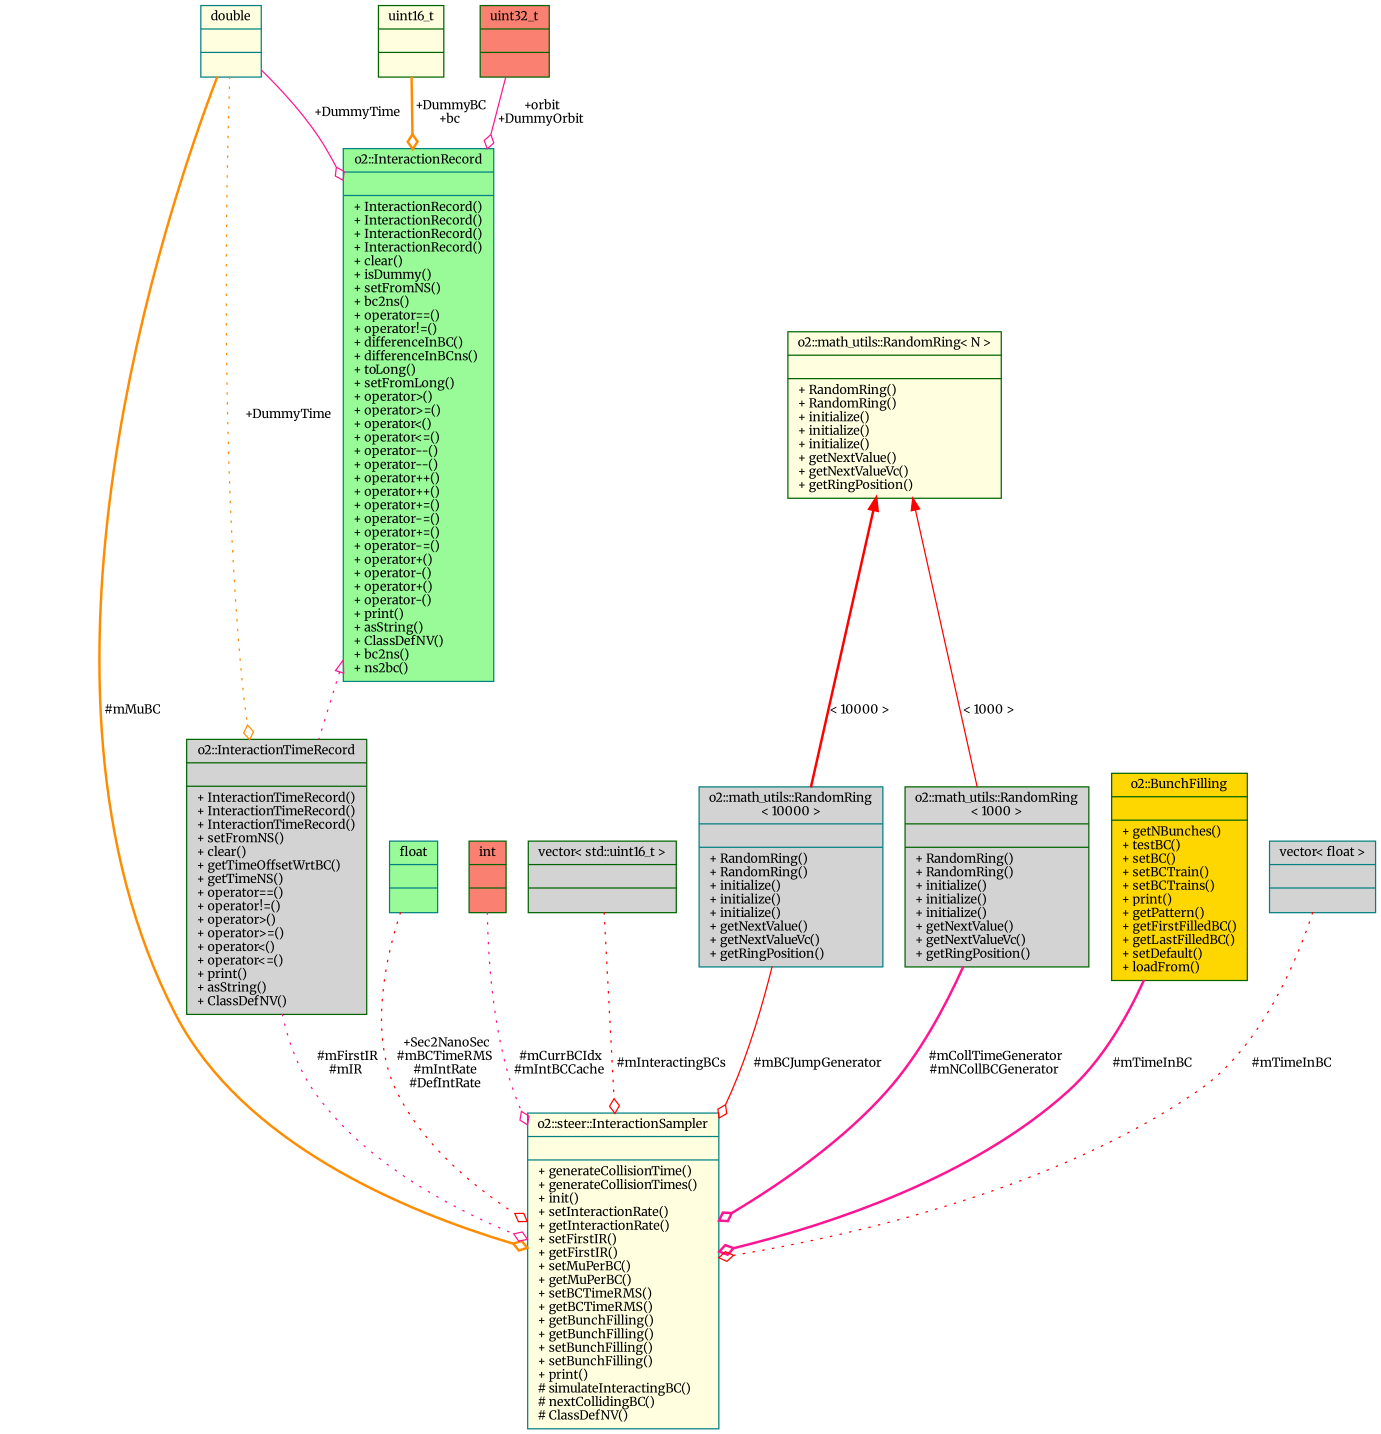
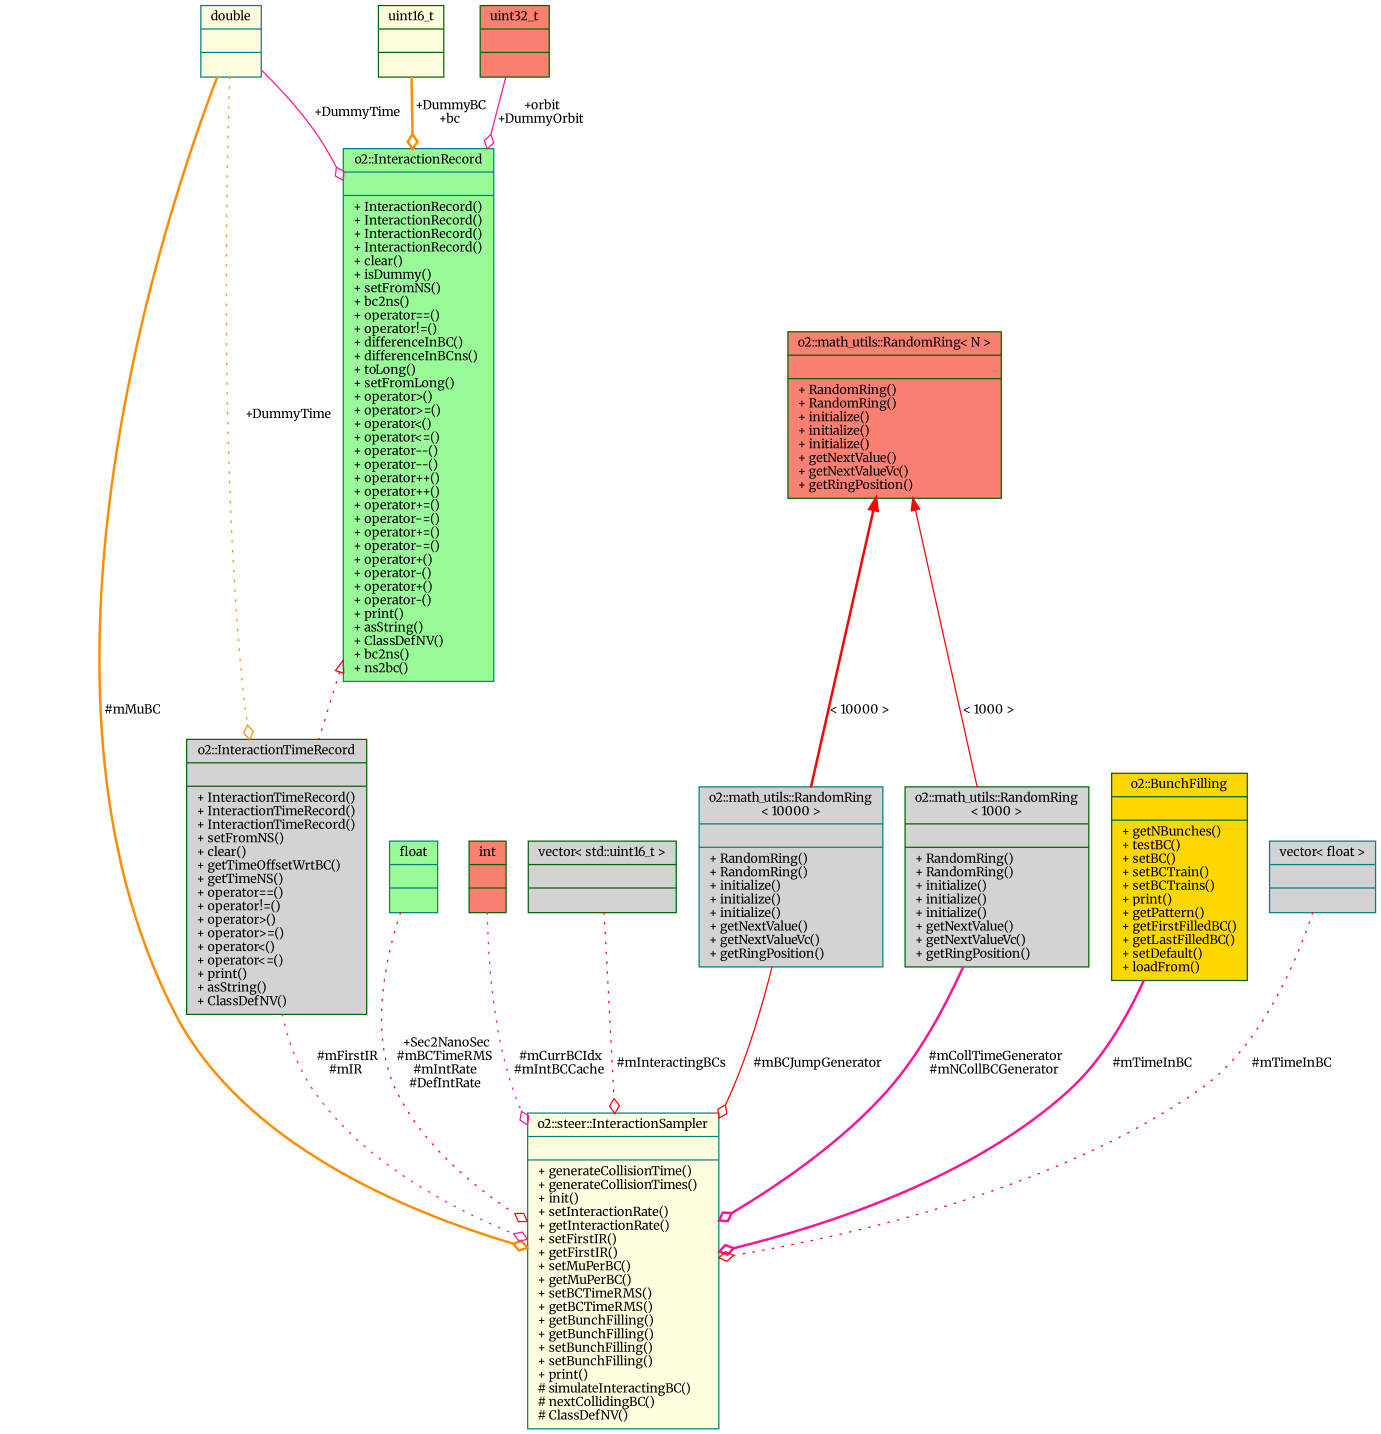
(895, 415) -> (895, 415)
(329, 706) -> (329, 706)
